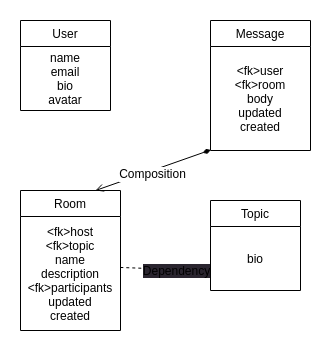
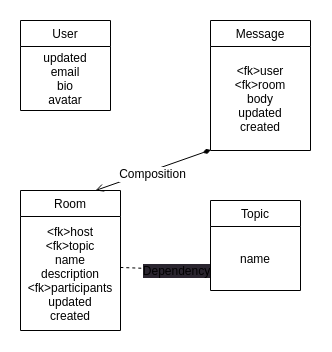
(65, 58) -> (65, 58)
(255, 259) -> (255, 259)
